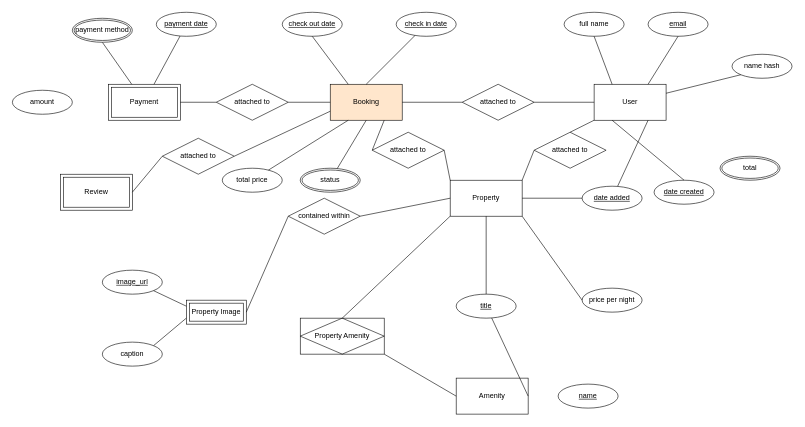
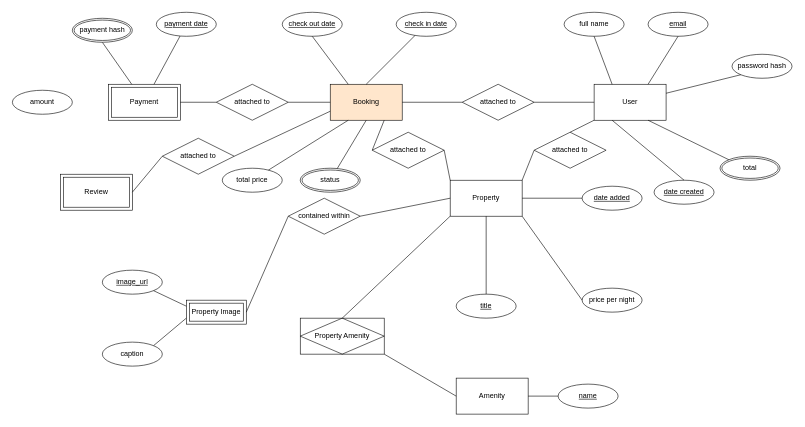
(102, 30) -> (102, 30)
(762, 66) -> (762, 66)
(633, 153) -> (688, 140)
(510, 357) -> (543, 396)
